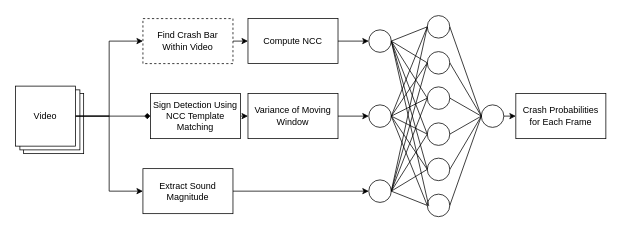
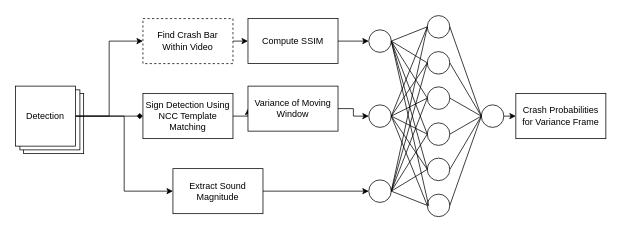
(293, 41) -> (293, 41)
(45, 116) -> (45, 116)
(195, 116) -> (188, 116)
(293, 116) -> (293, 108)
(561, 116) -> (561, 116)
(188, 191) -> (218, 191)
